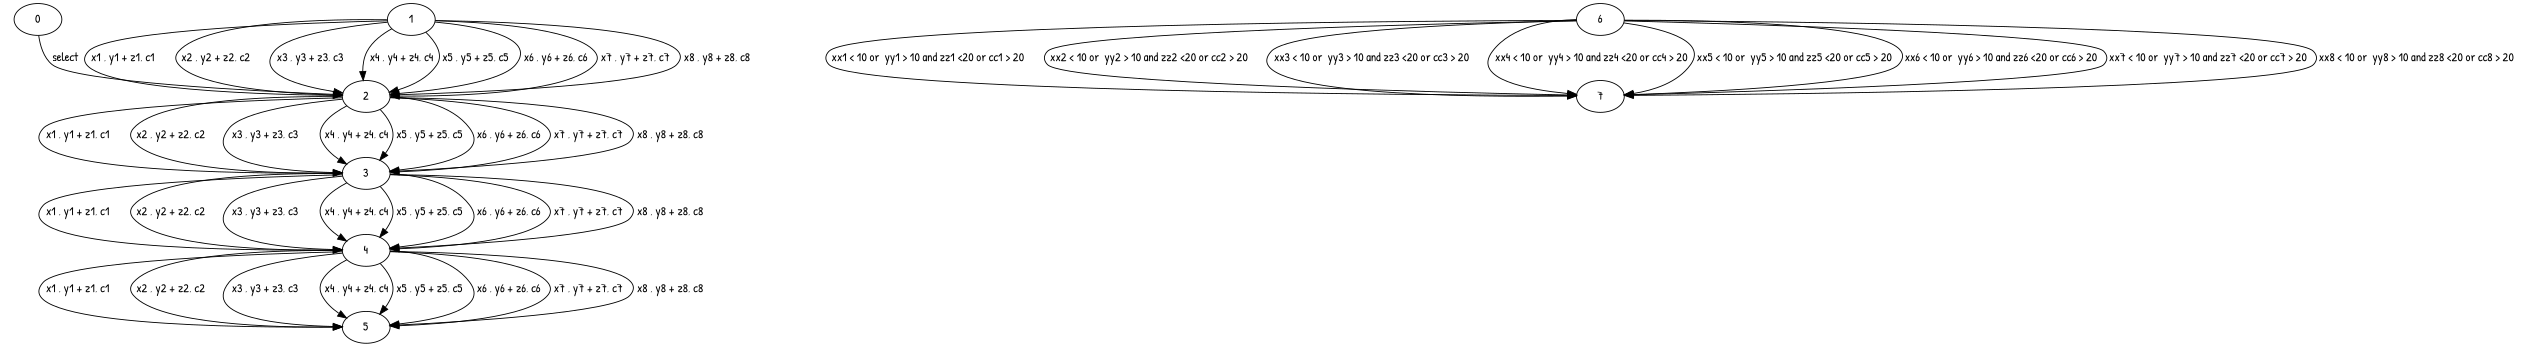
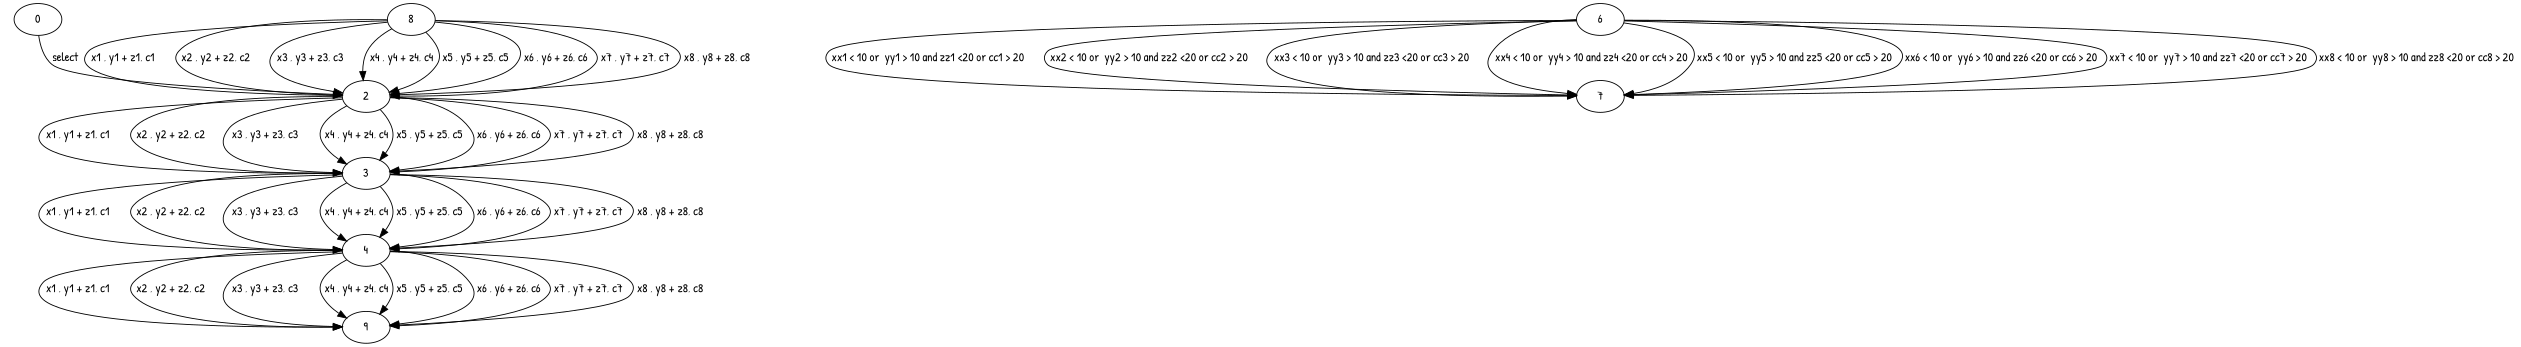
(411, 19) -> (411, 19)
(366, 327) -> (366, 327)
